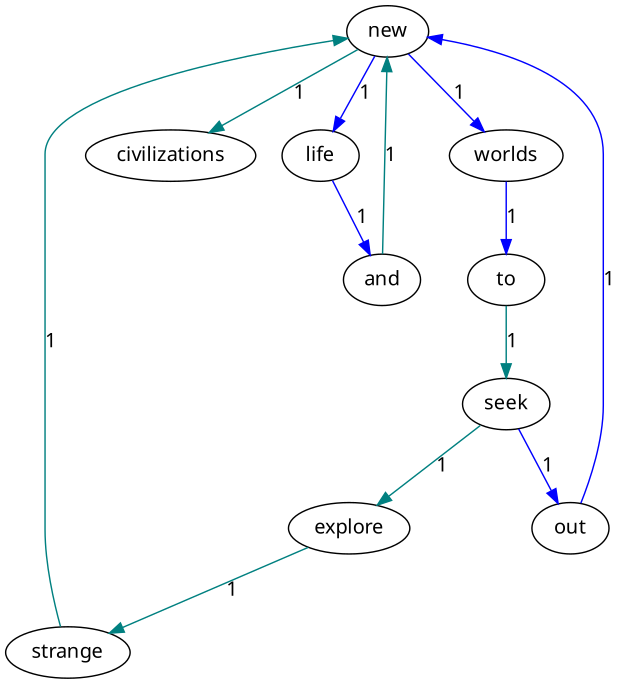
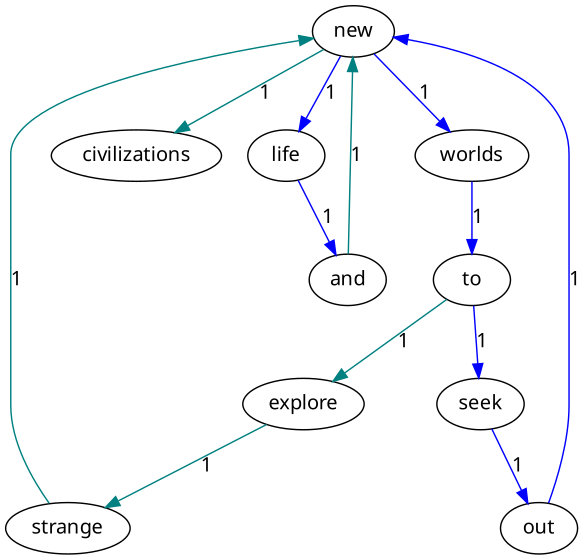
(506, 335) -> (476, 335)
(435, 461) -> (396, 336)
